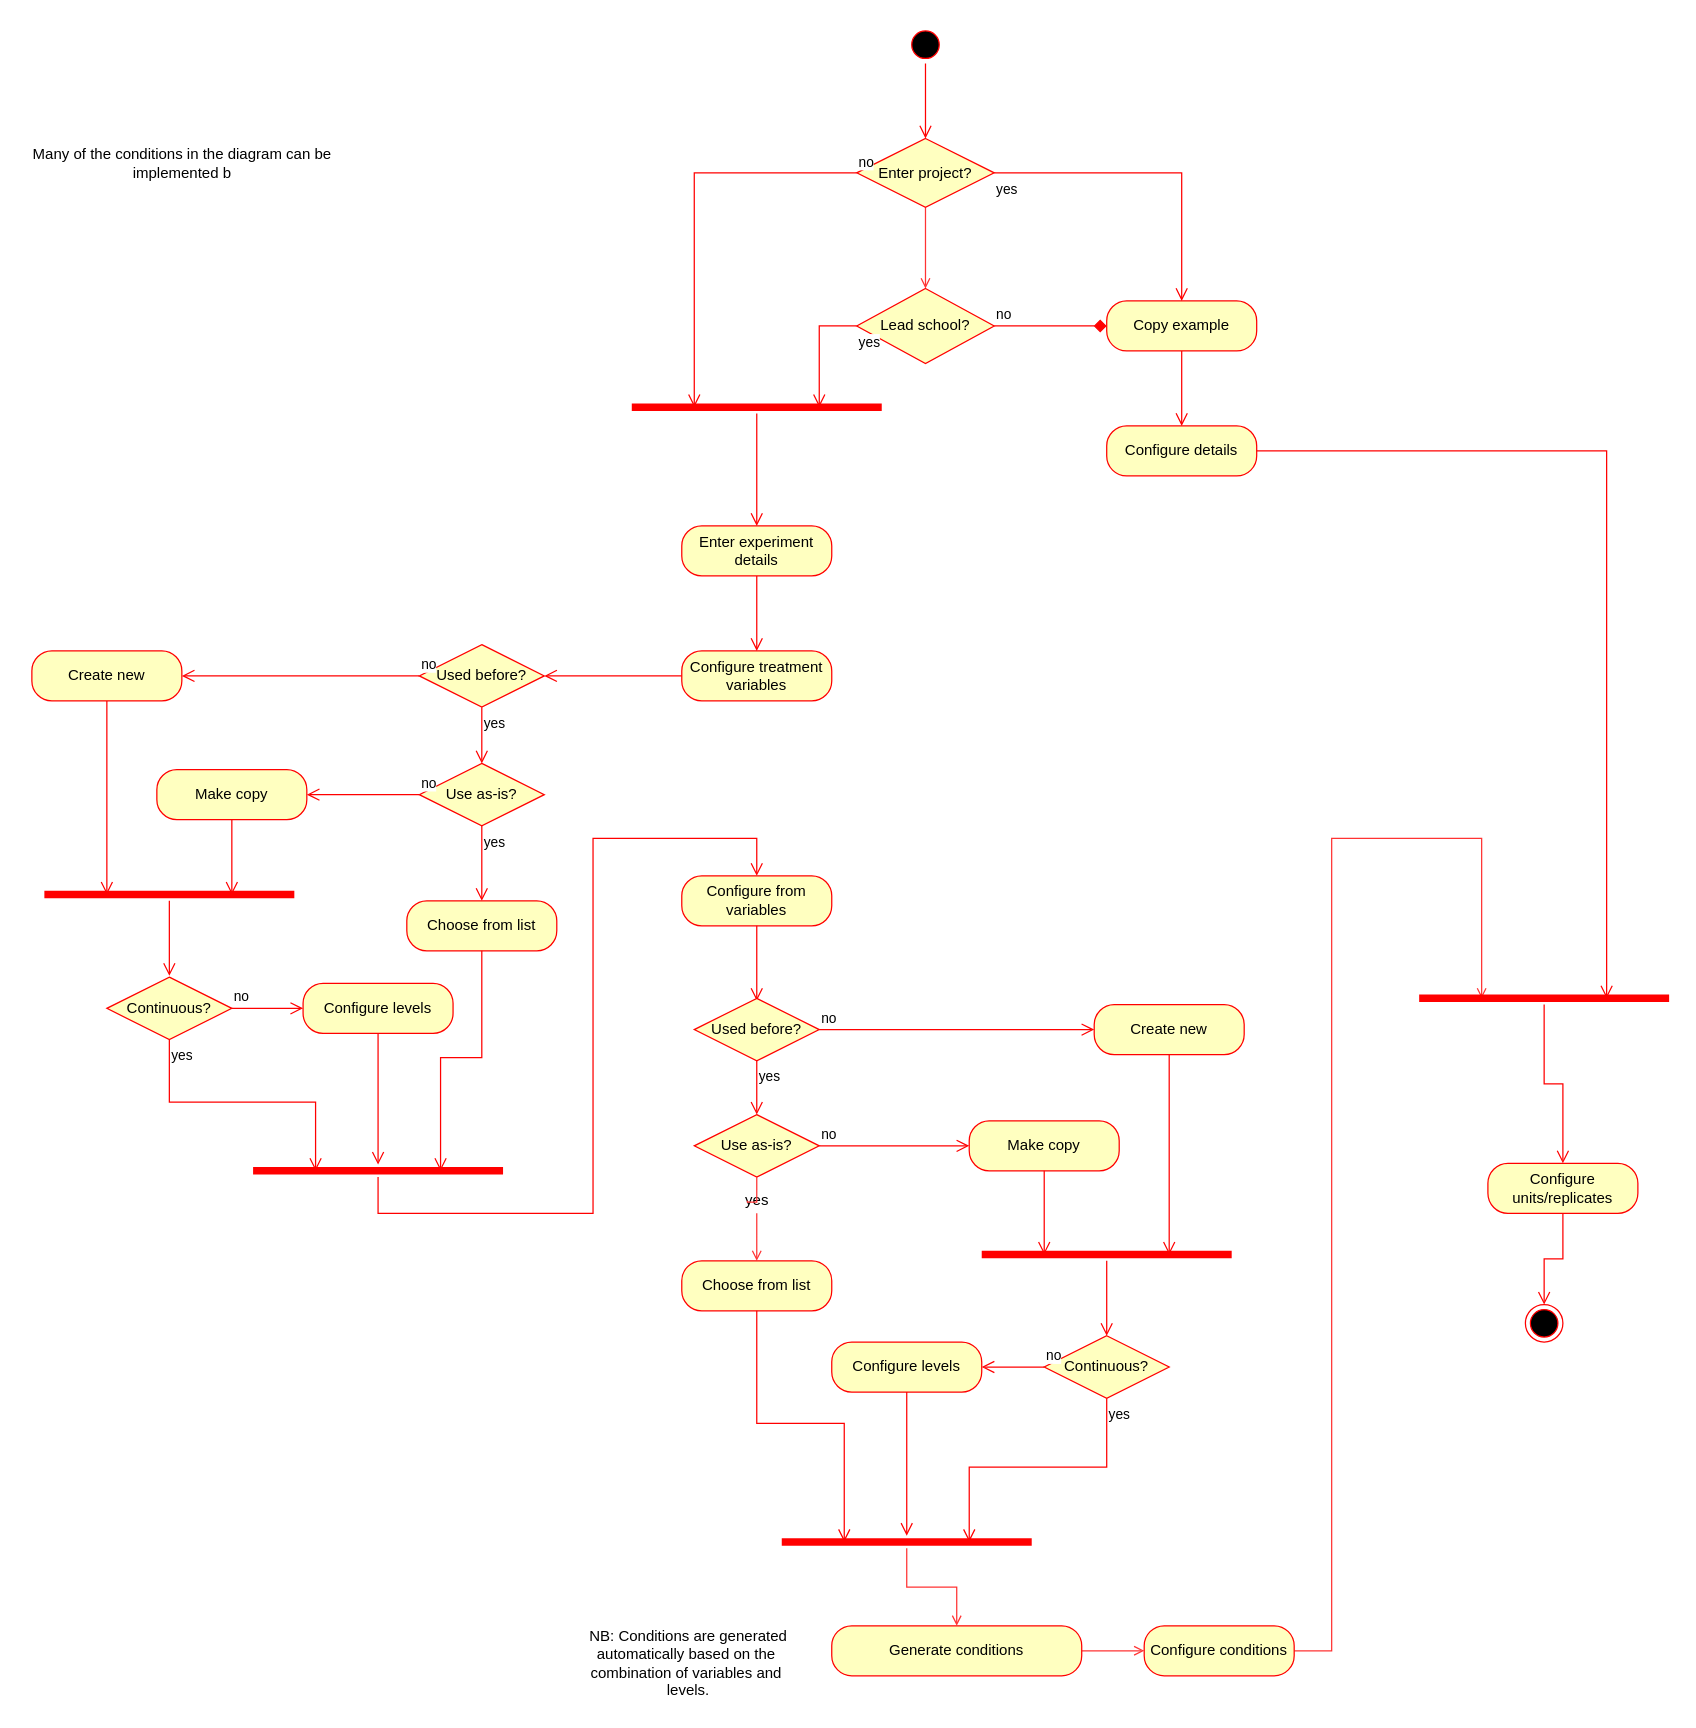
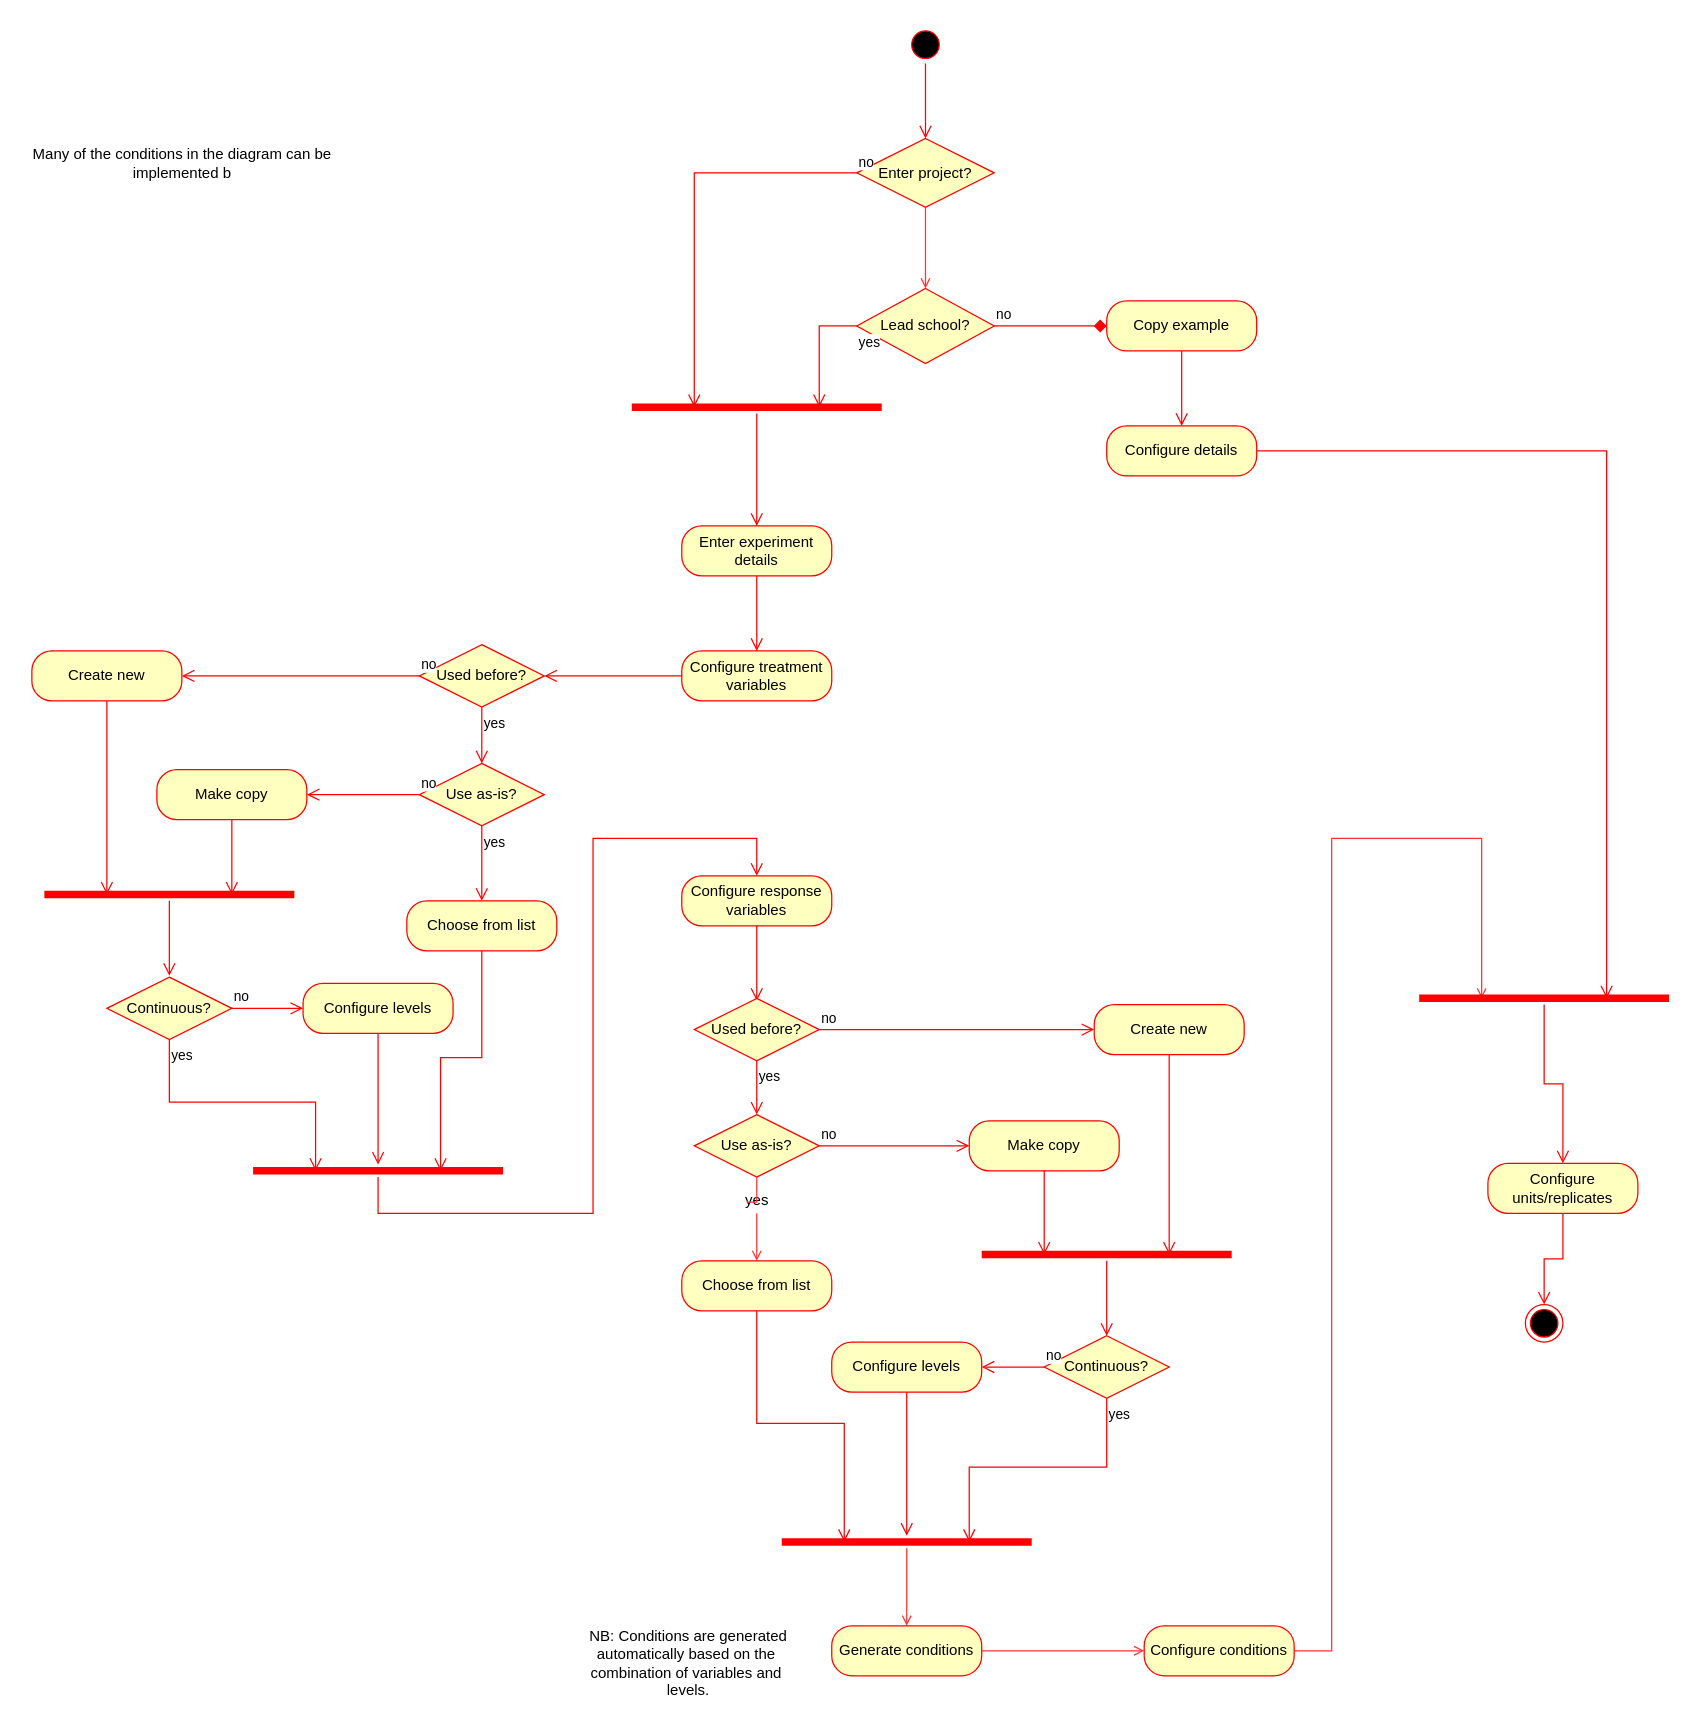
(1151, 173) -> none
(757, 901) -> (757, 901)
(957, 1651) -> (907, 1651)
